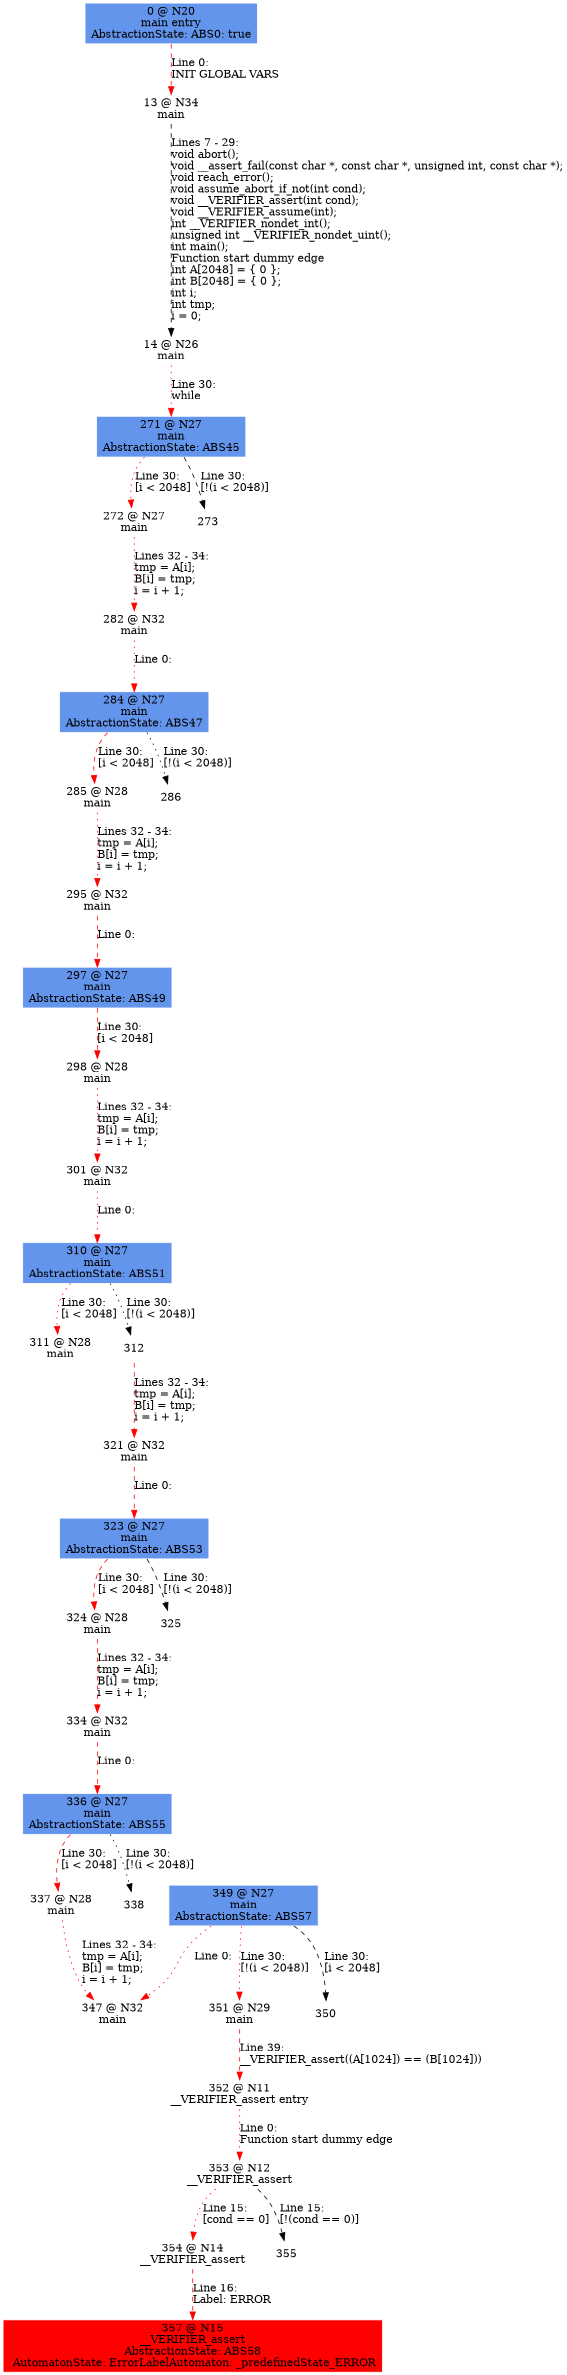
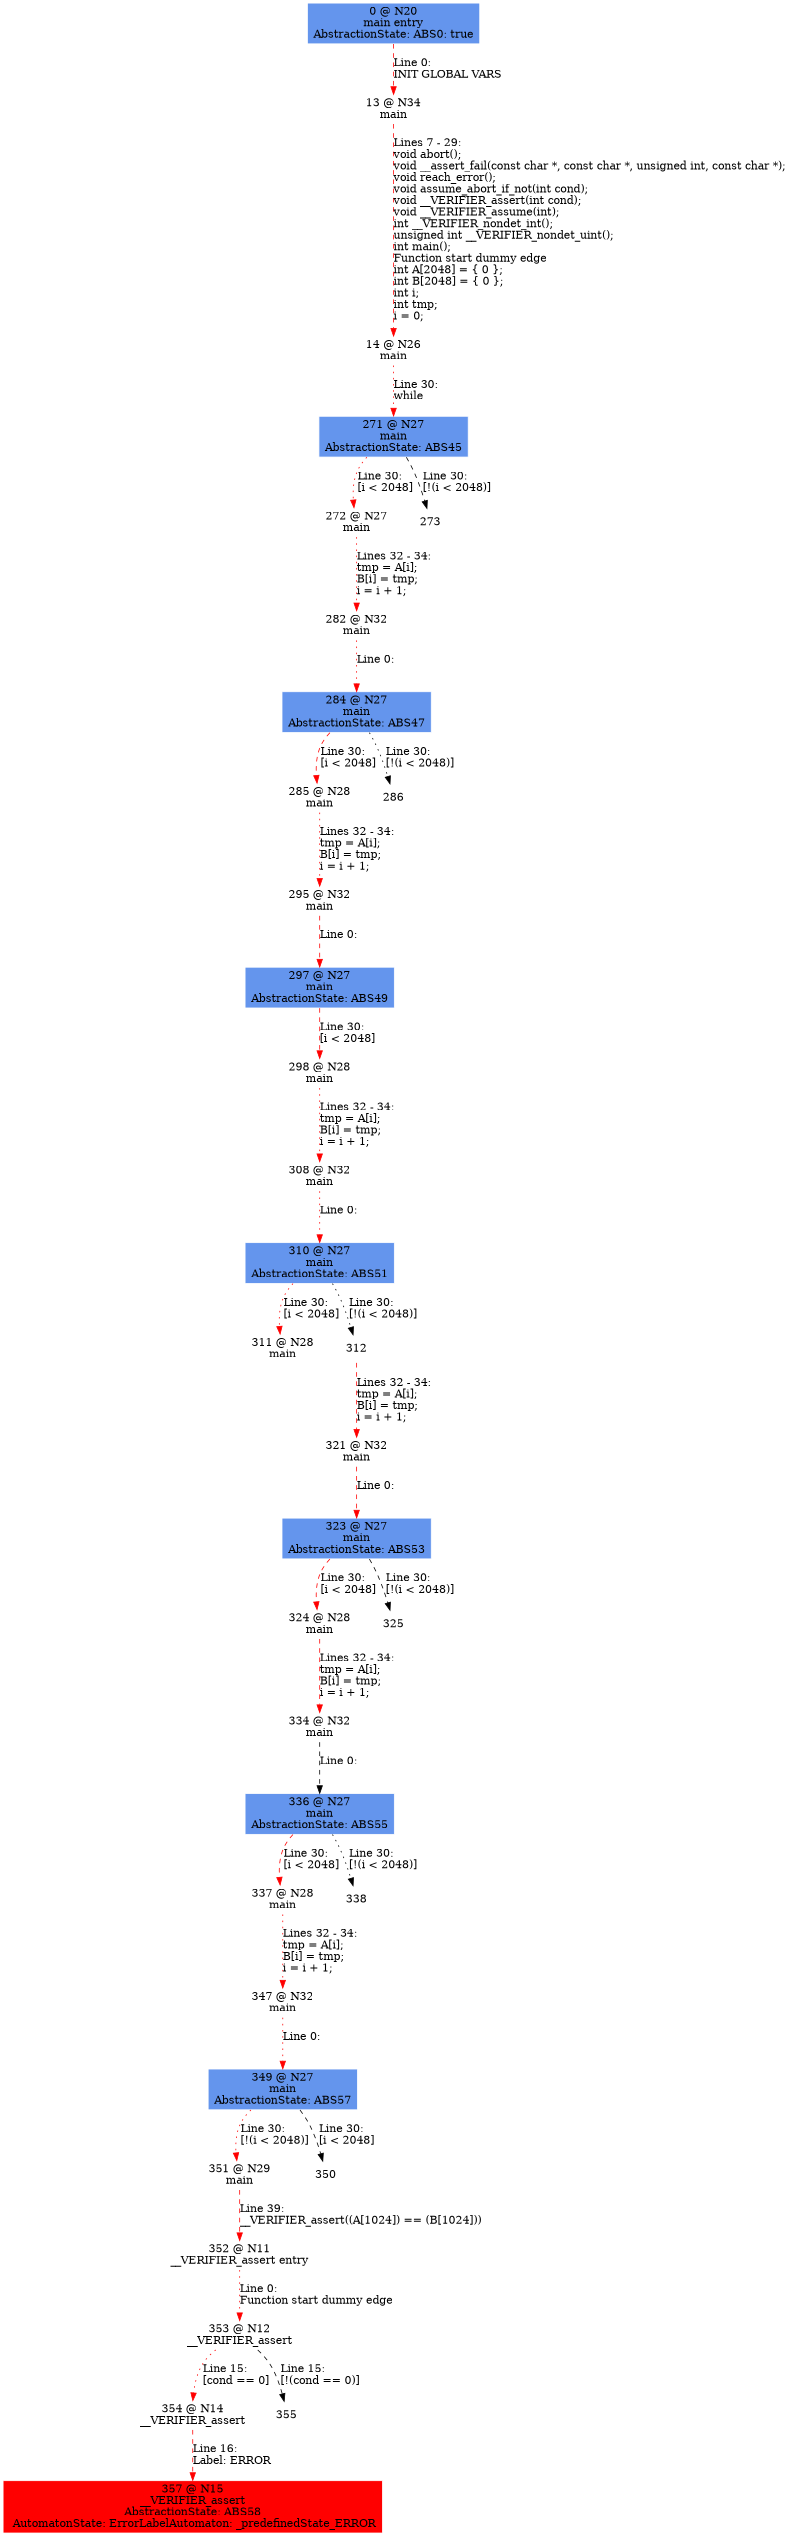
(171, 226) -> (394, 226)
(97, 1176) -> (320, 1176)
(97, 1764) -> (320, 1764)
(179, 1961) -> (283, 2039)
